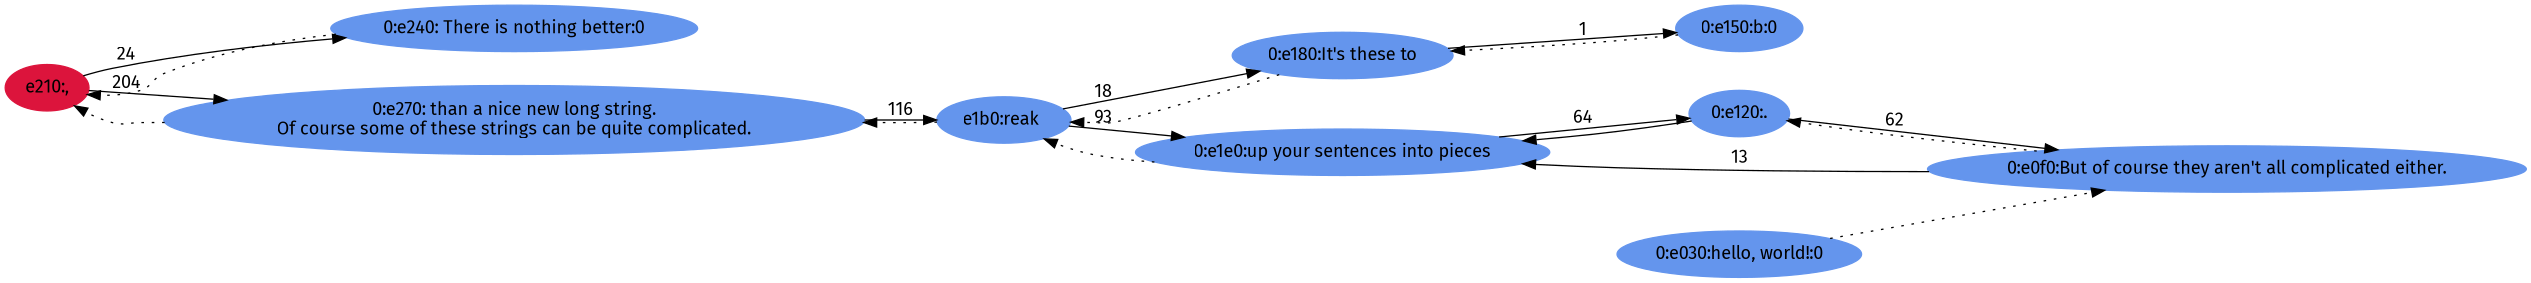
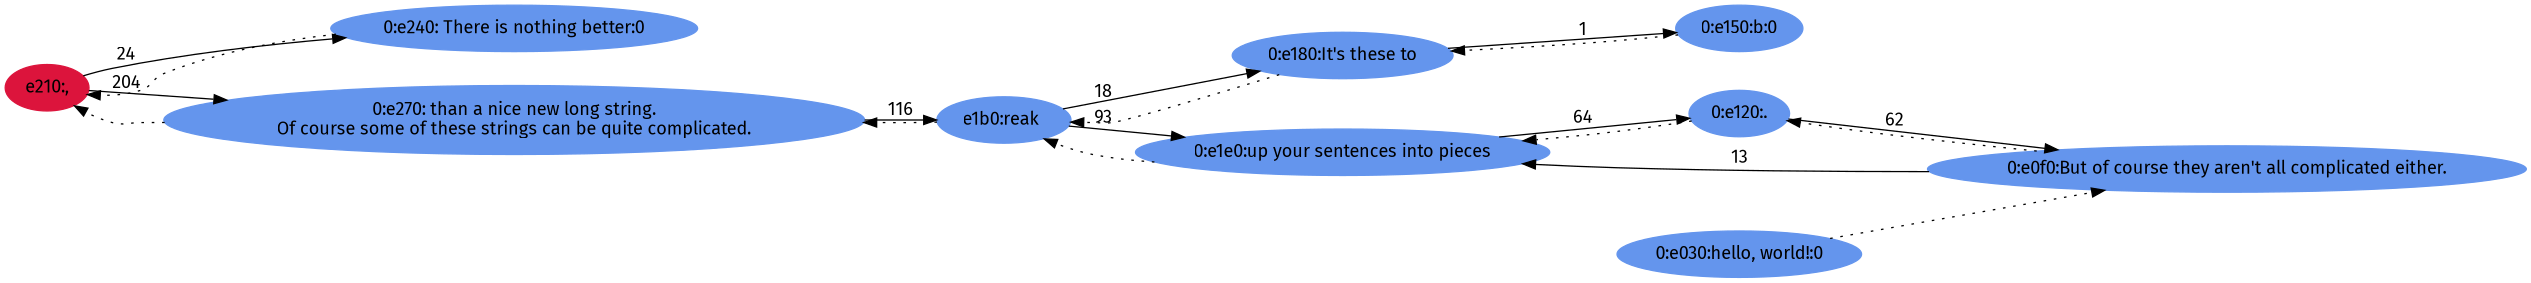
(1614, 132) -> (1614, 132)
